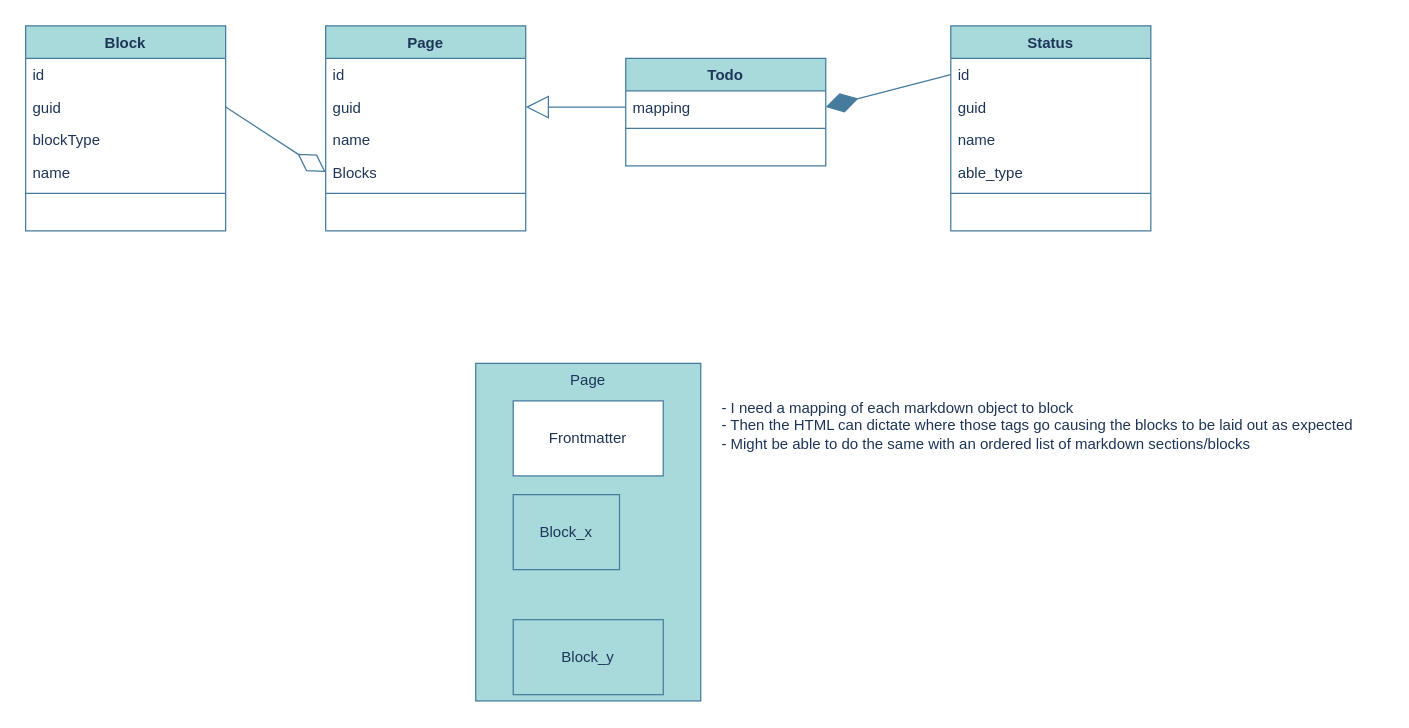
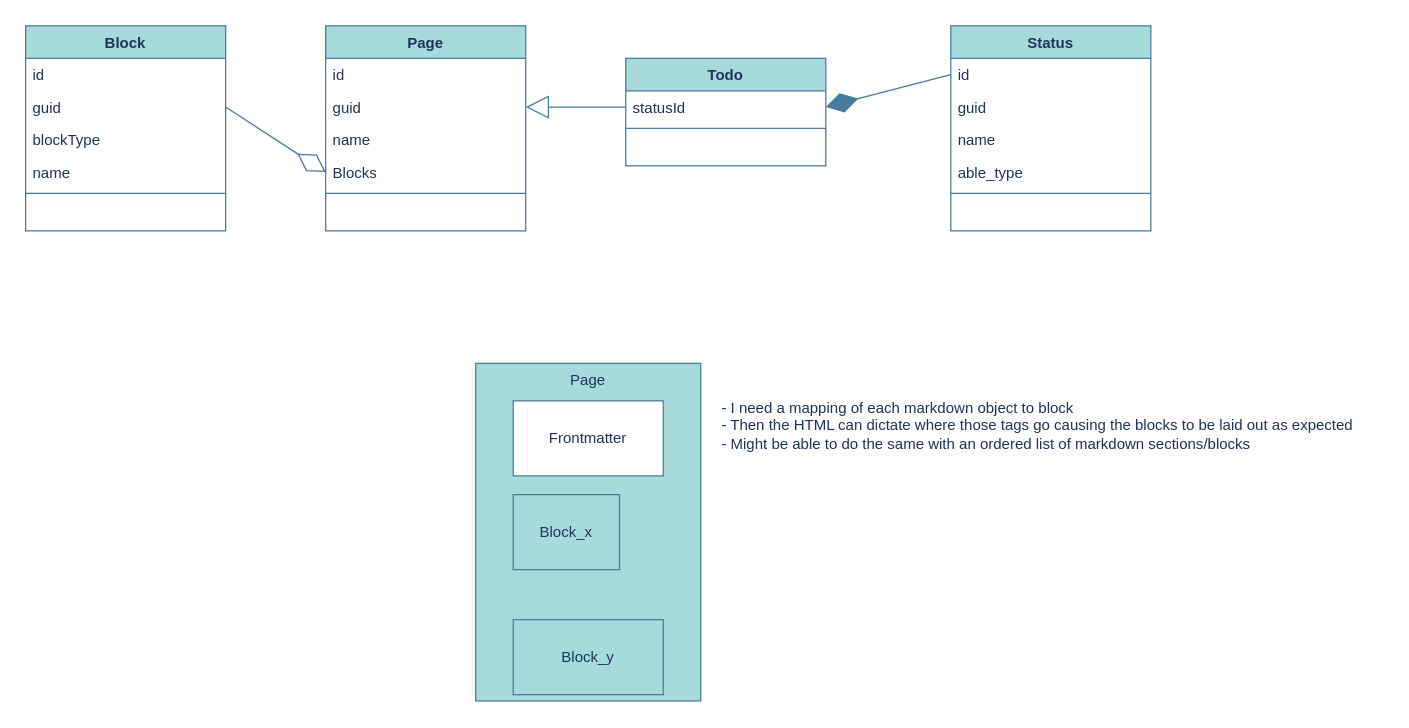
(661, 108) -> (667, 108)
